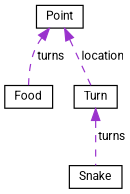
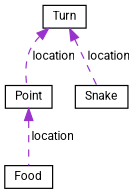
(50, 57) -> (51, 137)
(80, 63) -> (27, 59)
(111, 137) -> (108, 57)
